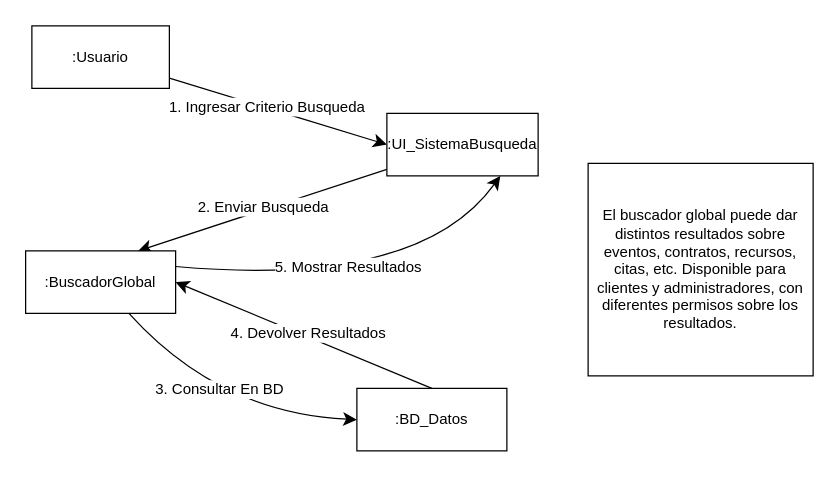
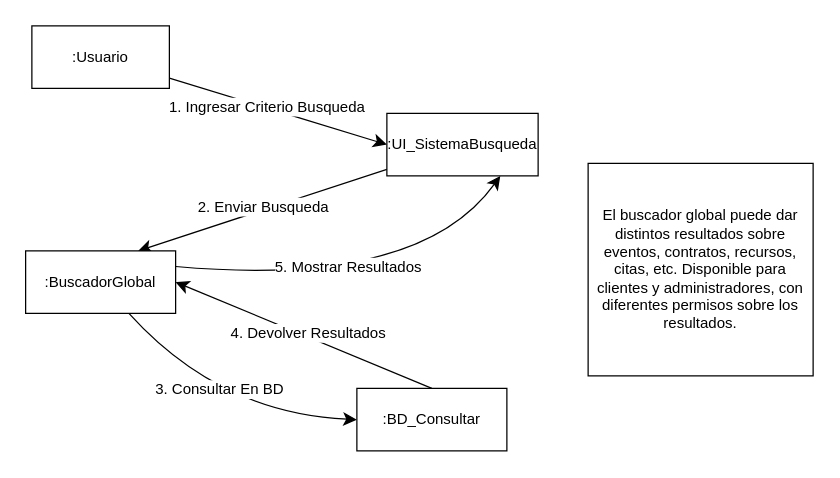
(432, 419) -> (432, 419)
